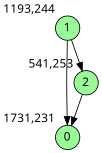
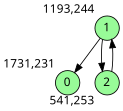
(78, 106) -> (113, 60)
